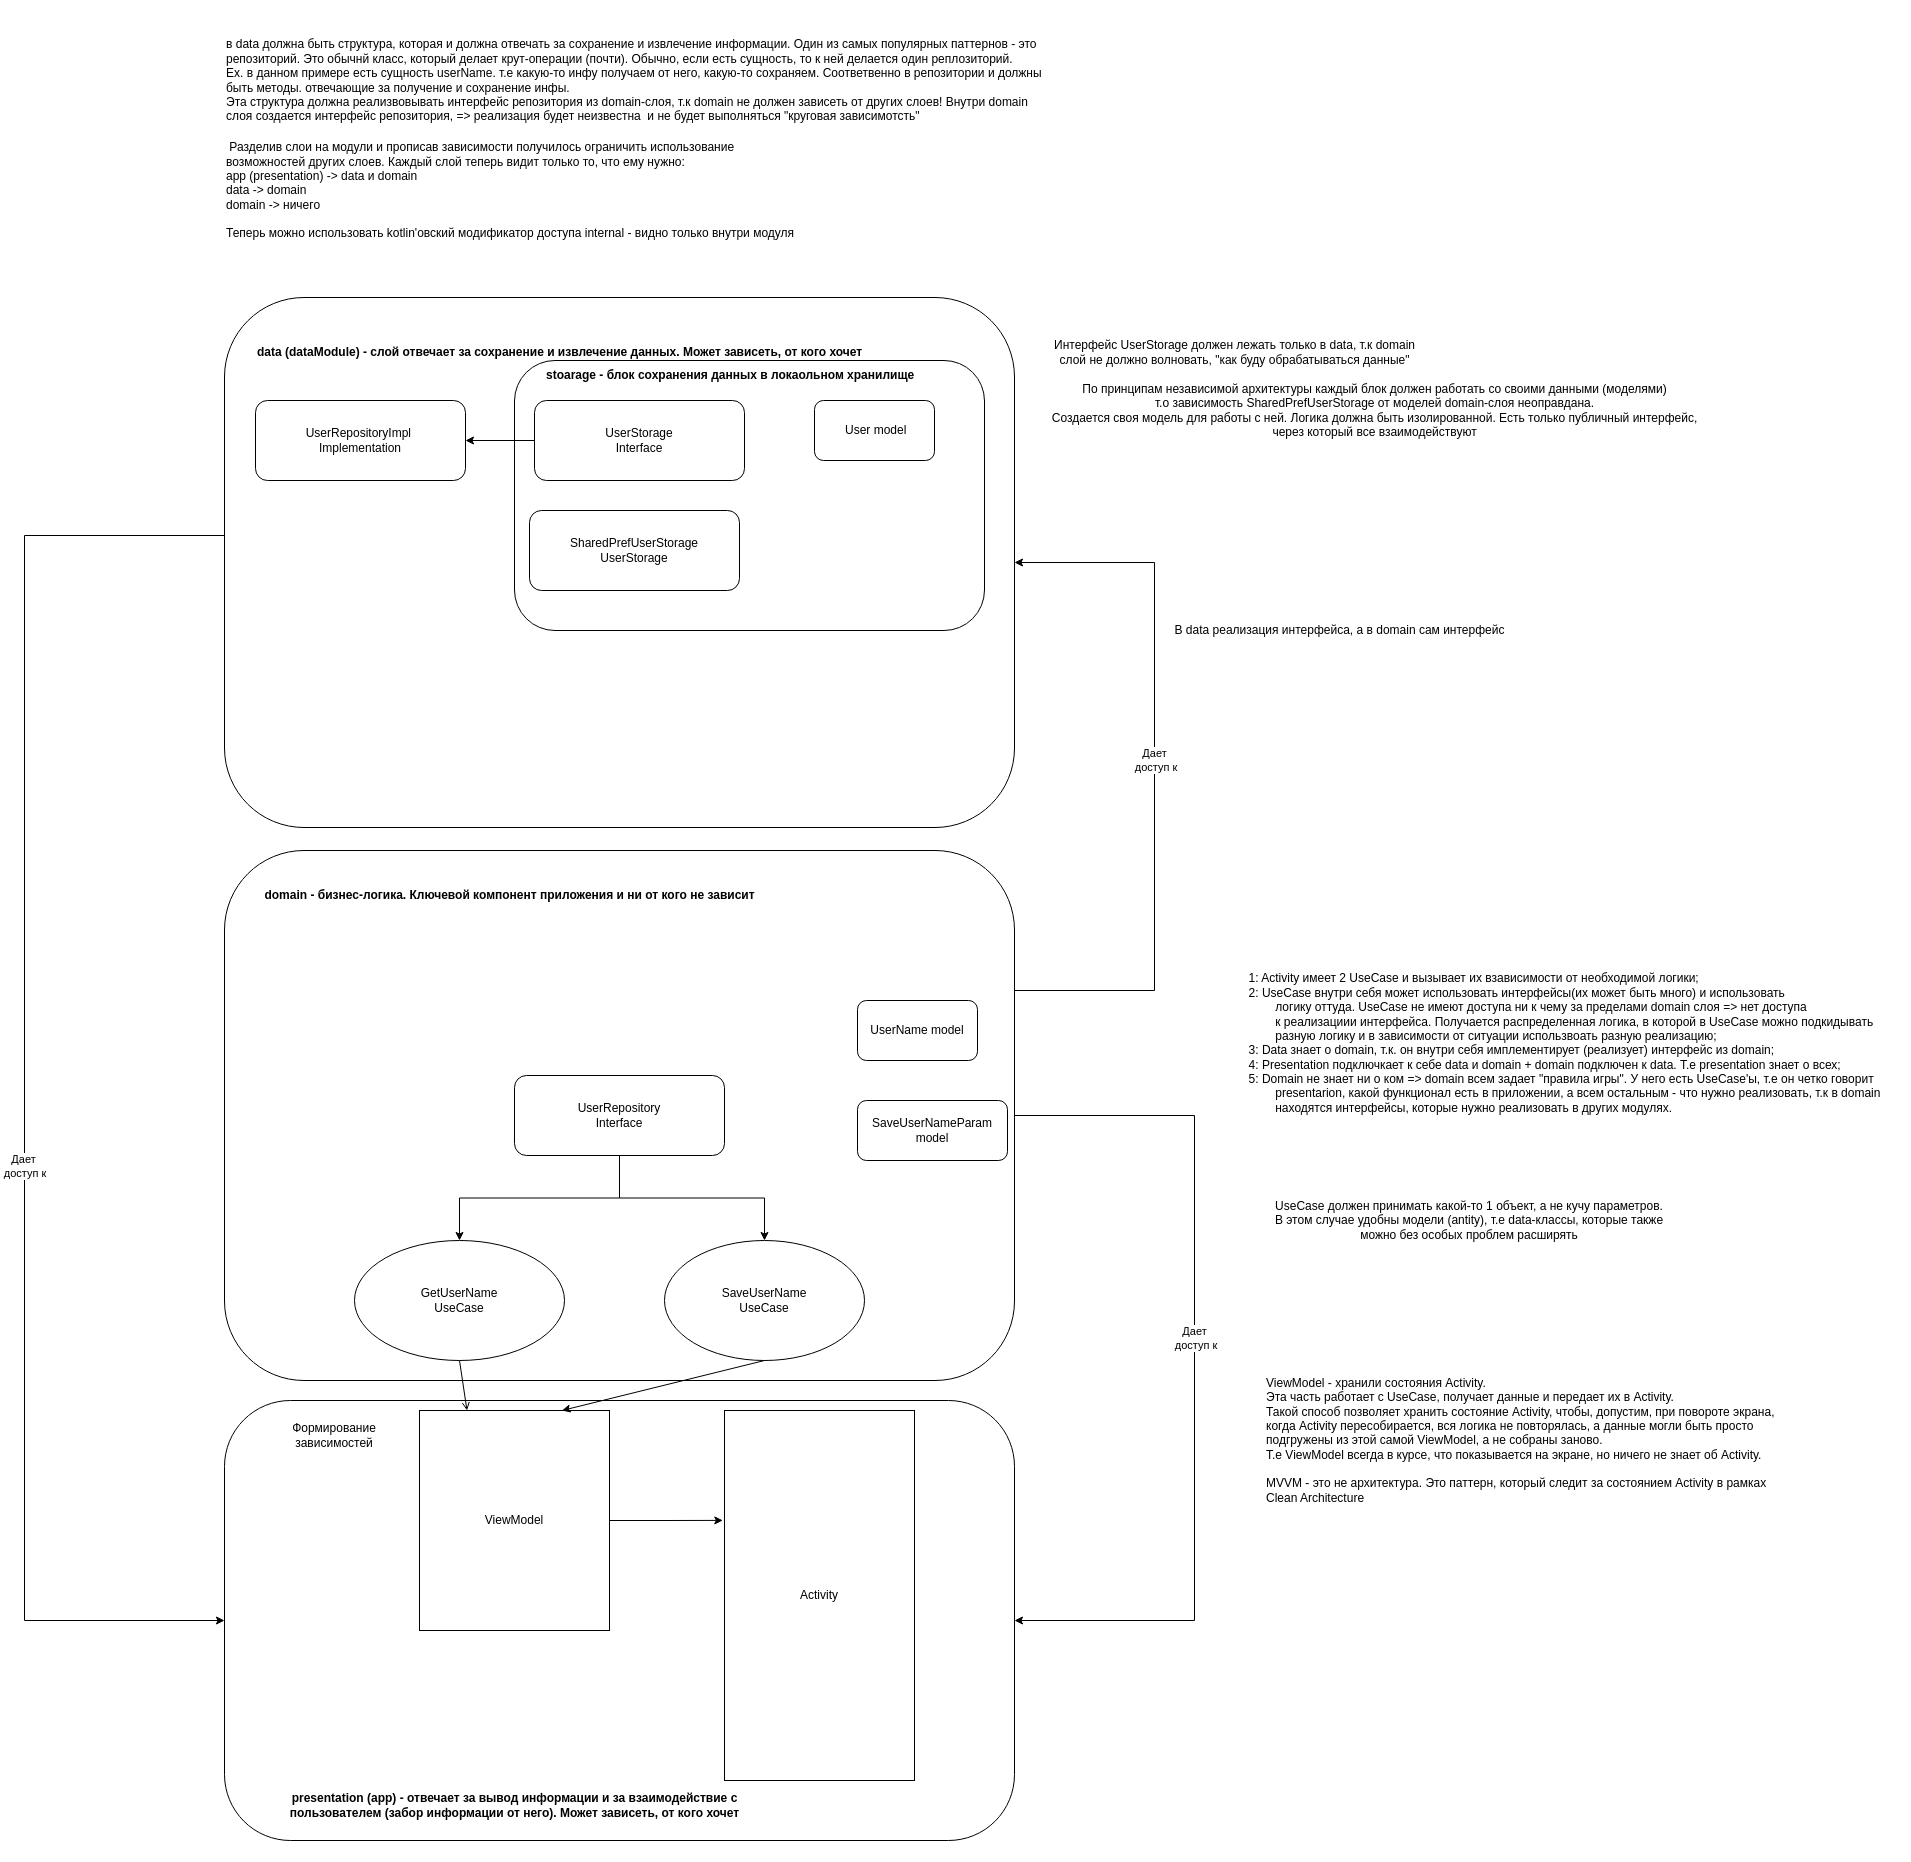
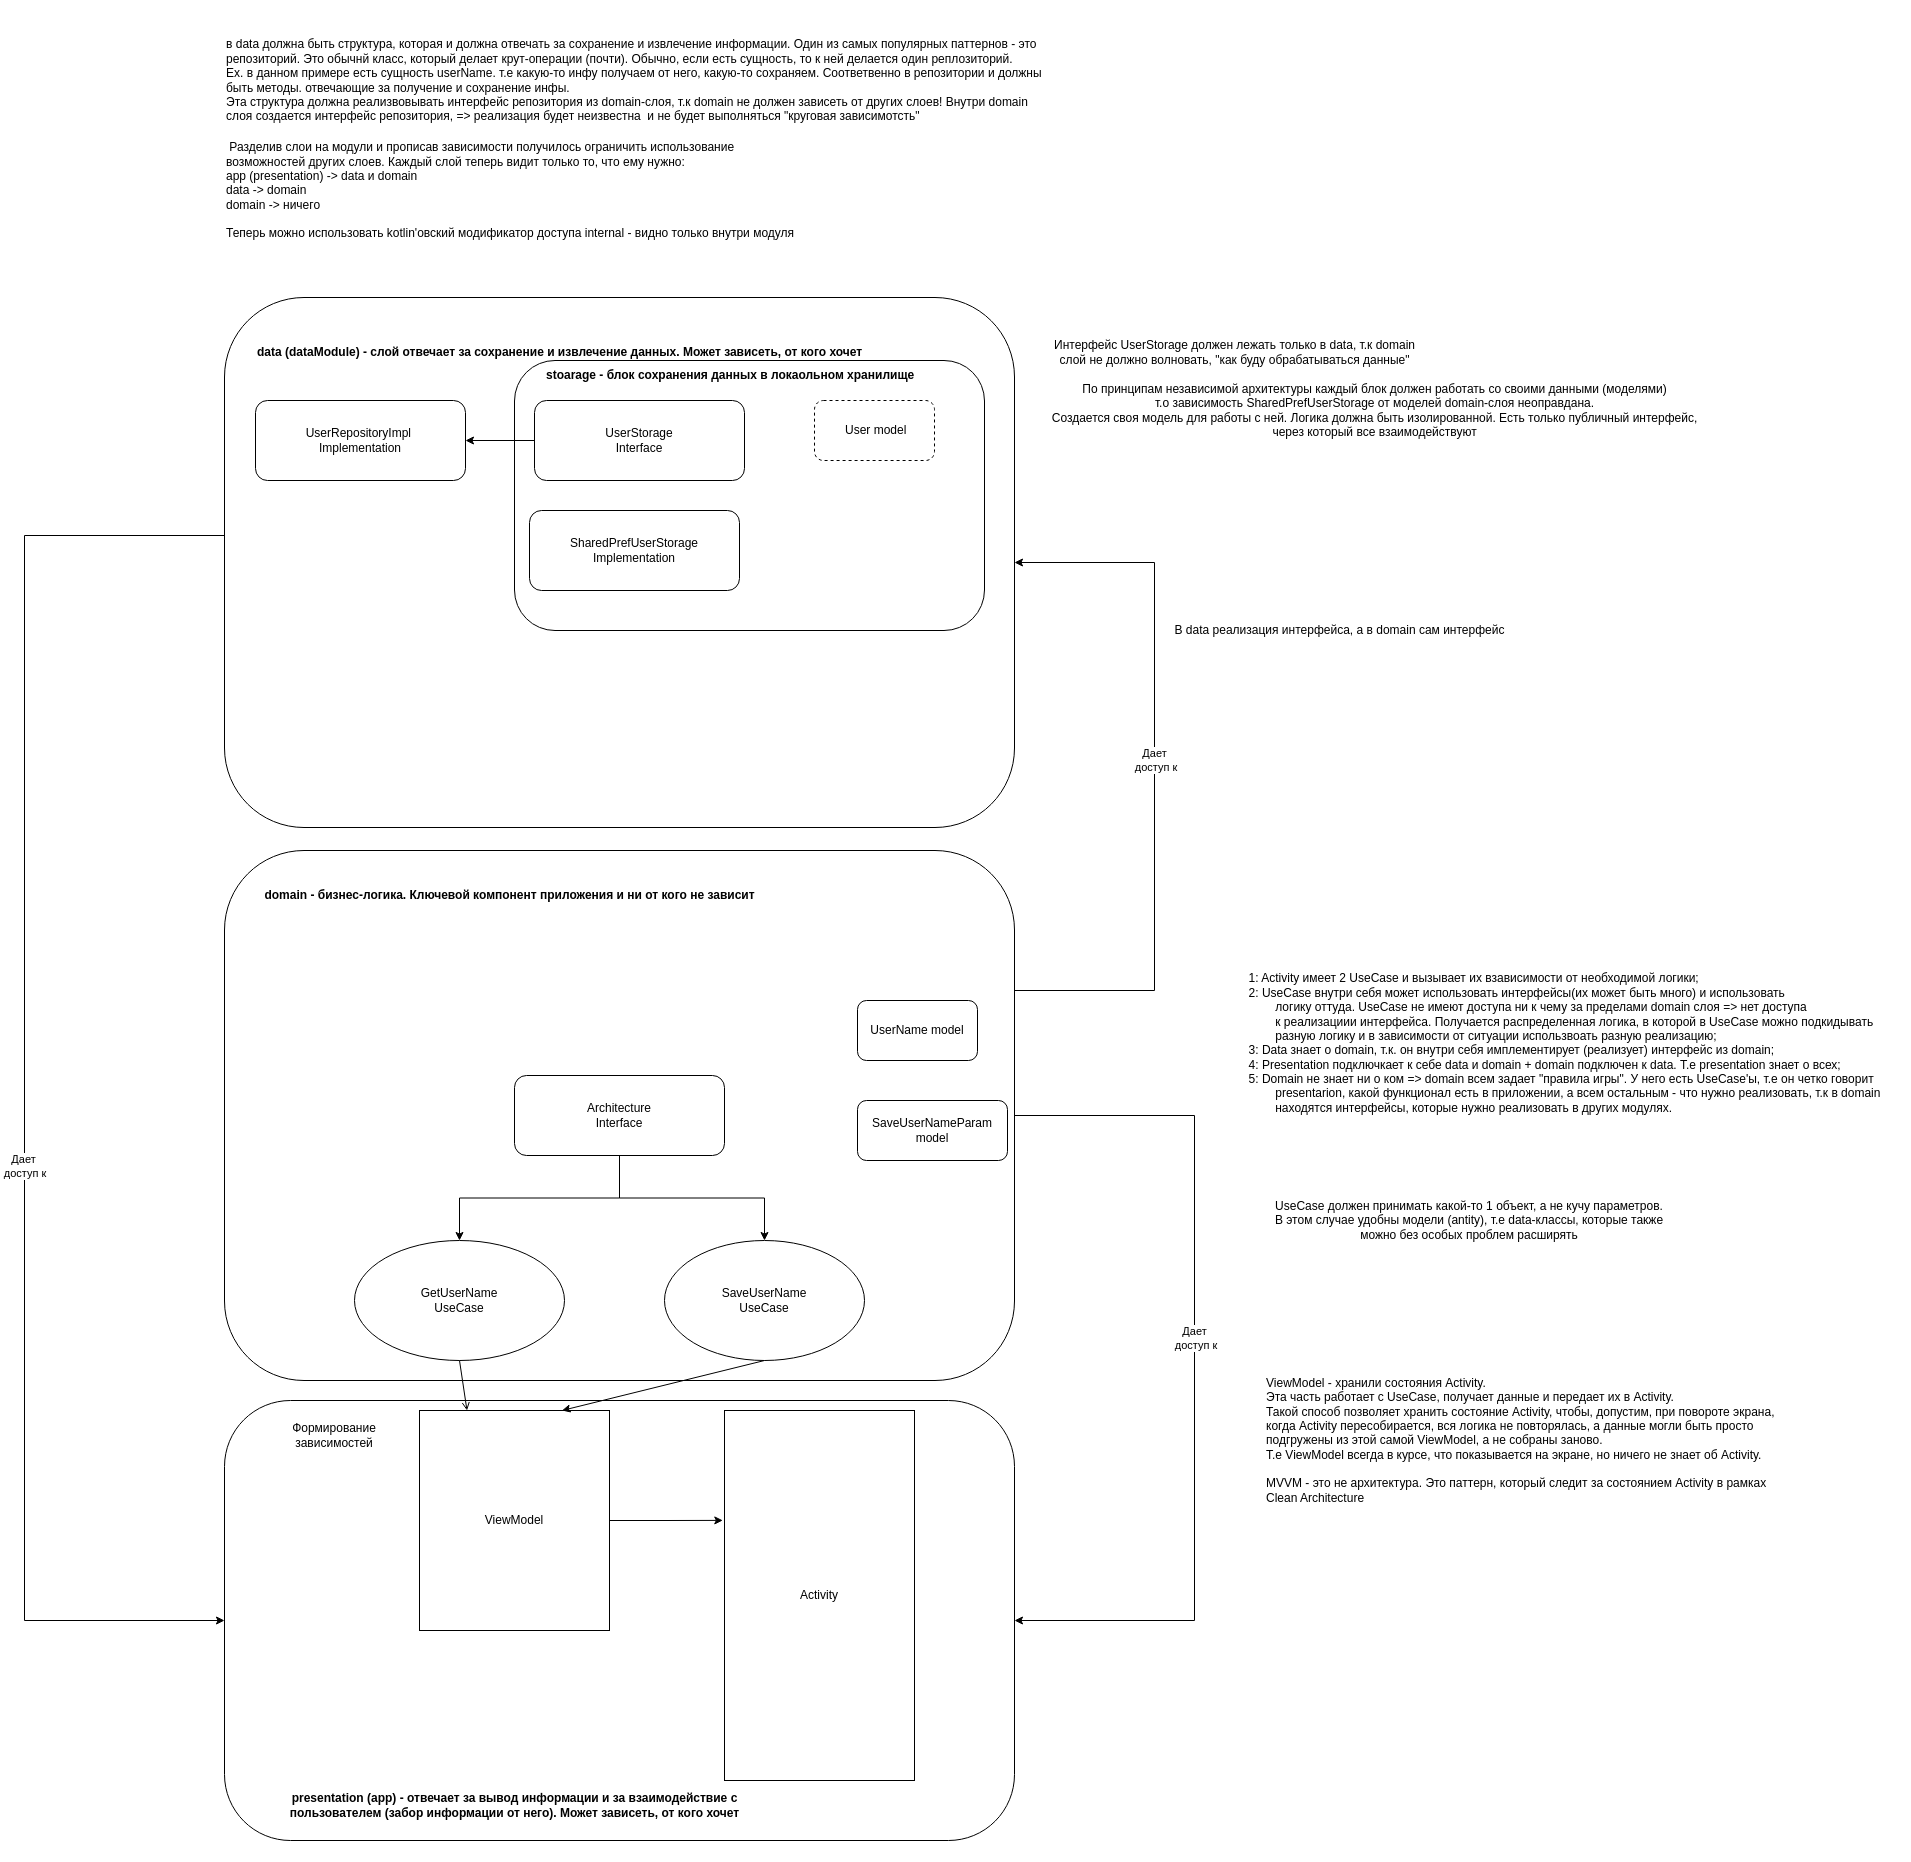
(875, 431) -> (875, 431)
(635, 551) -> (635, 551)
(620, 1116) -> (620, 1116)
